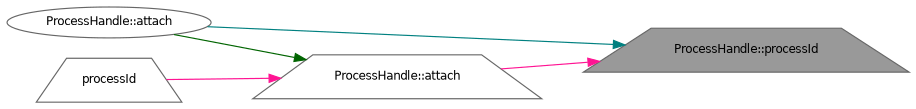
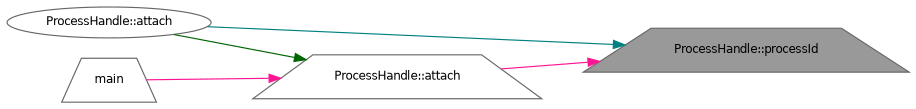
(109, 80) -> (109, 80)
